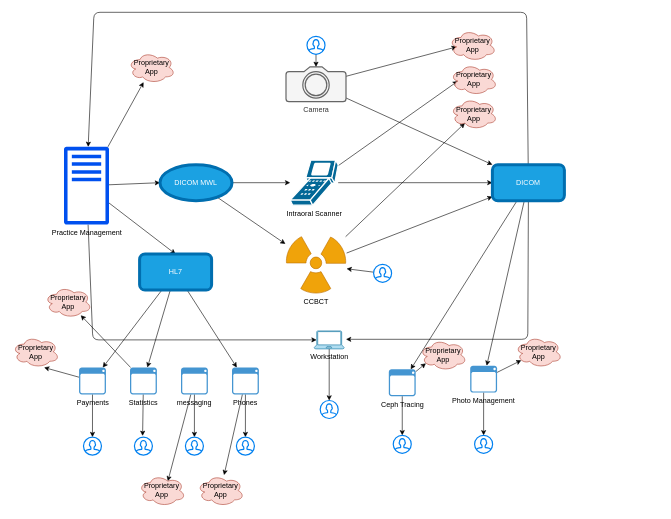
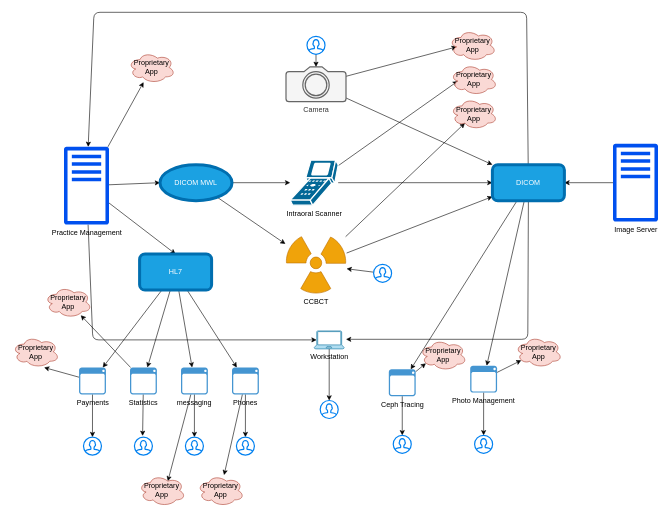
none -> (612, 183)
none -> (635, 183)
none -> (185, 328)
